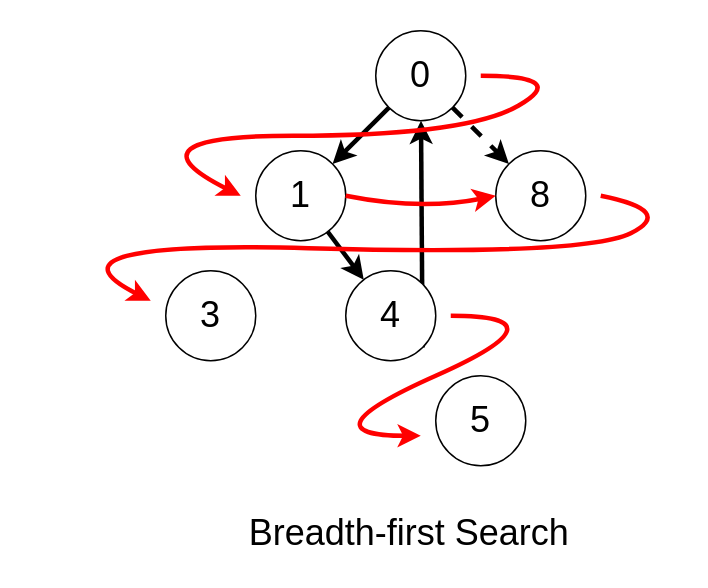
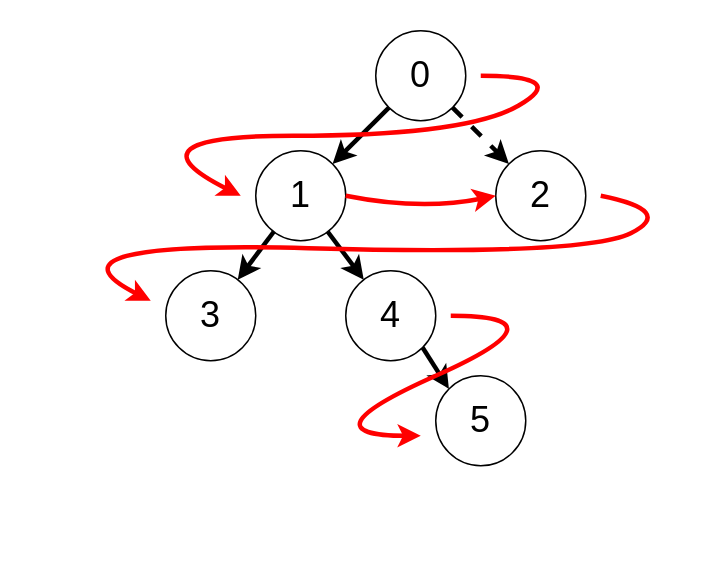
(541, 196) -> (541, 196)
(422, 211) -> (431, 361)
none -> (260, 250)
(410, 533) -> none
